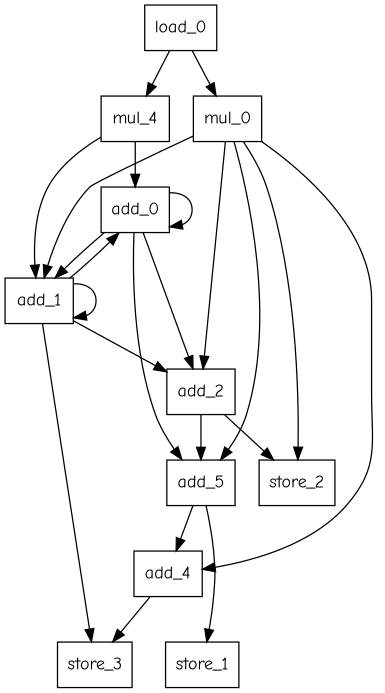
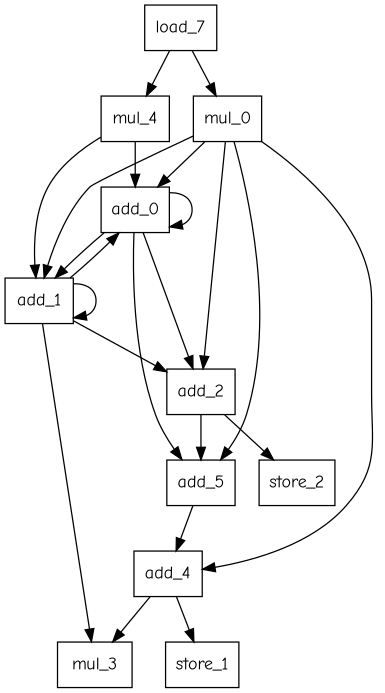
(181, 28) -> (181, 28)
(289, 290) -> (186, 160)
(214, 558) -> (183, 613)
(95, 665) -> (95, 665)
